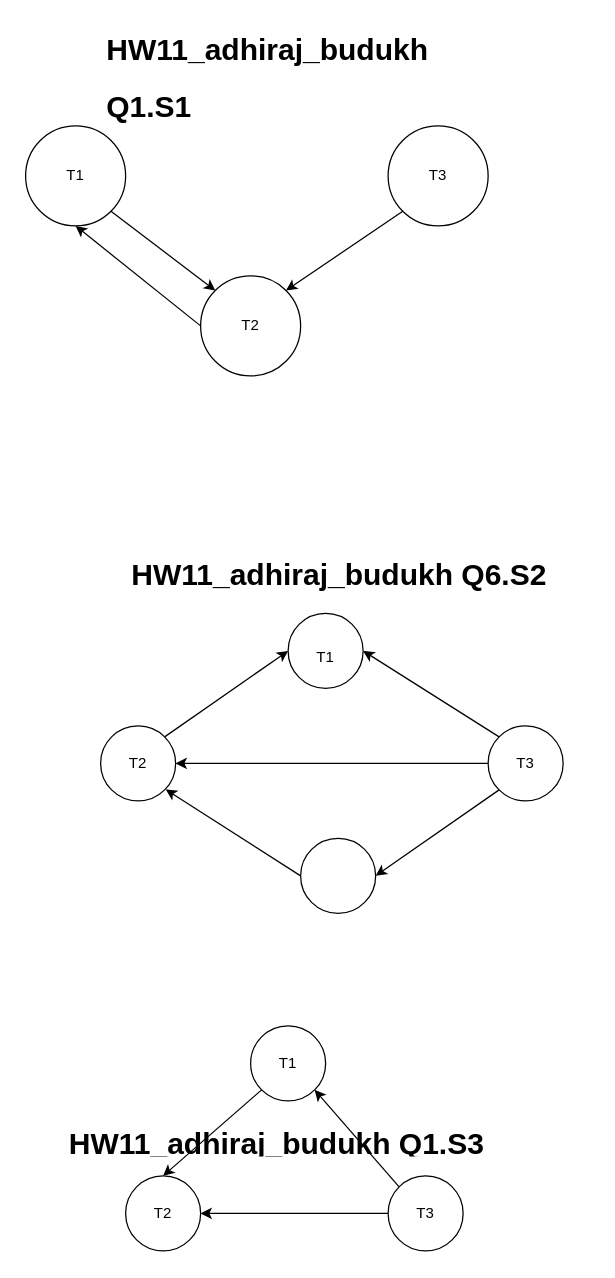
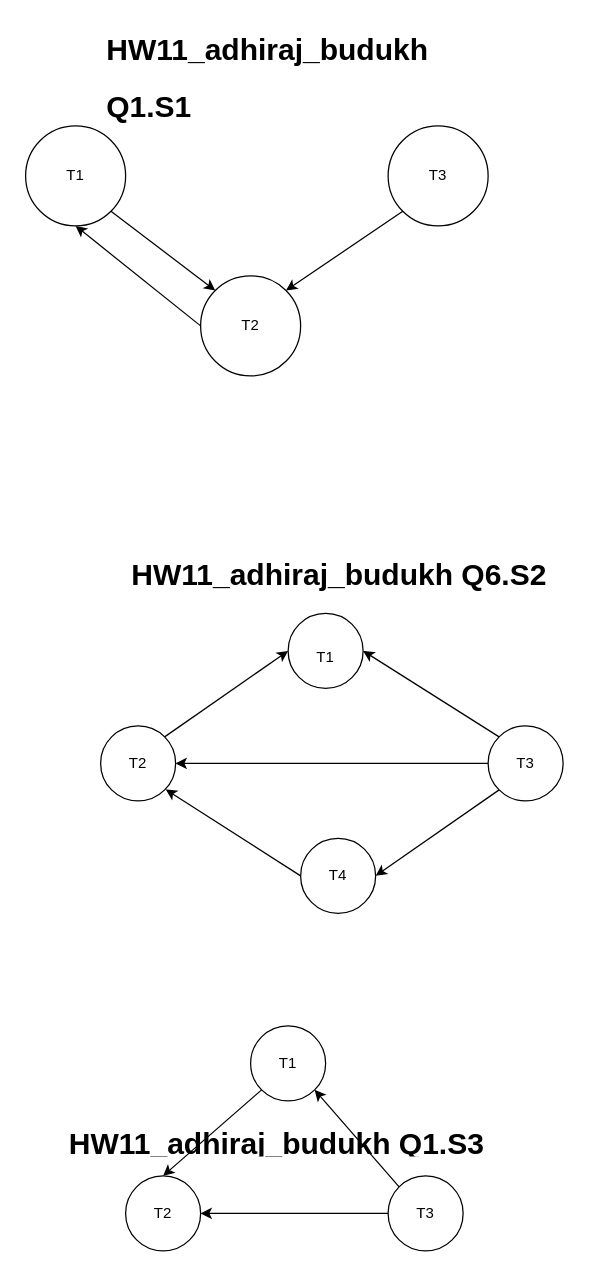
none -> (338, 876)
